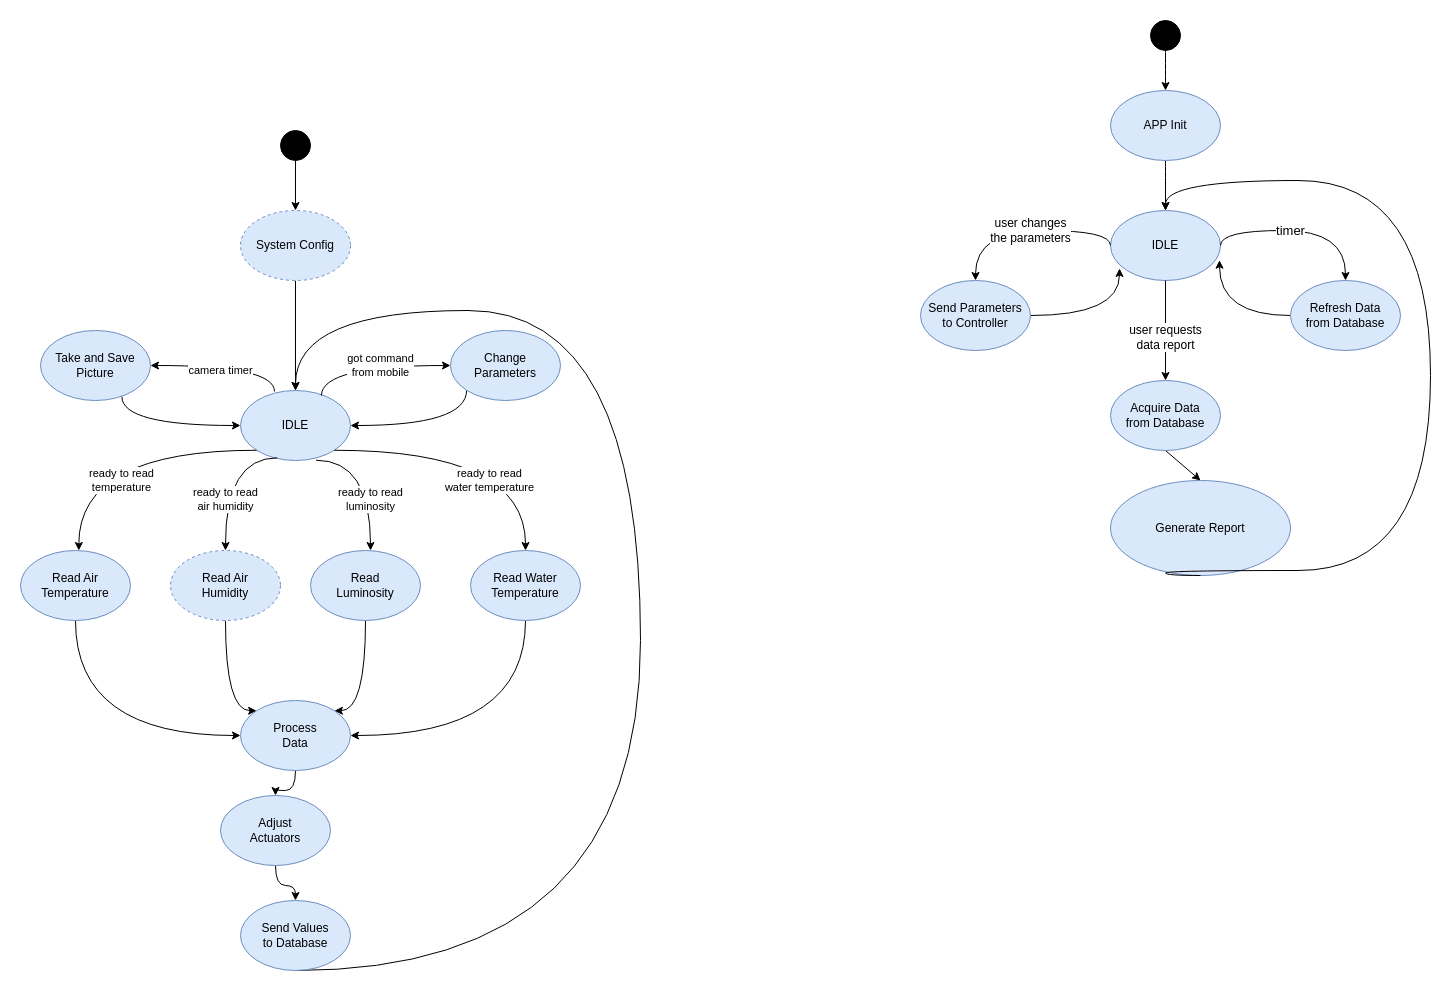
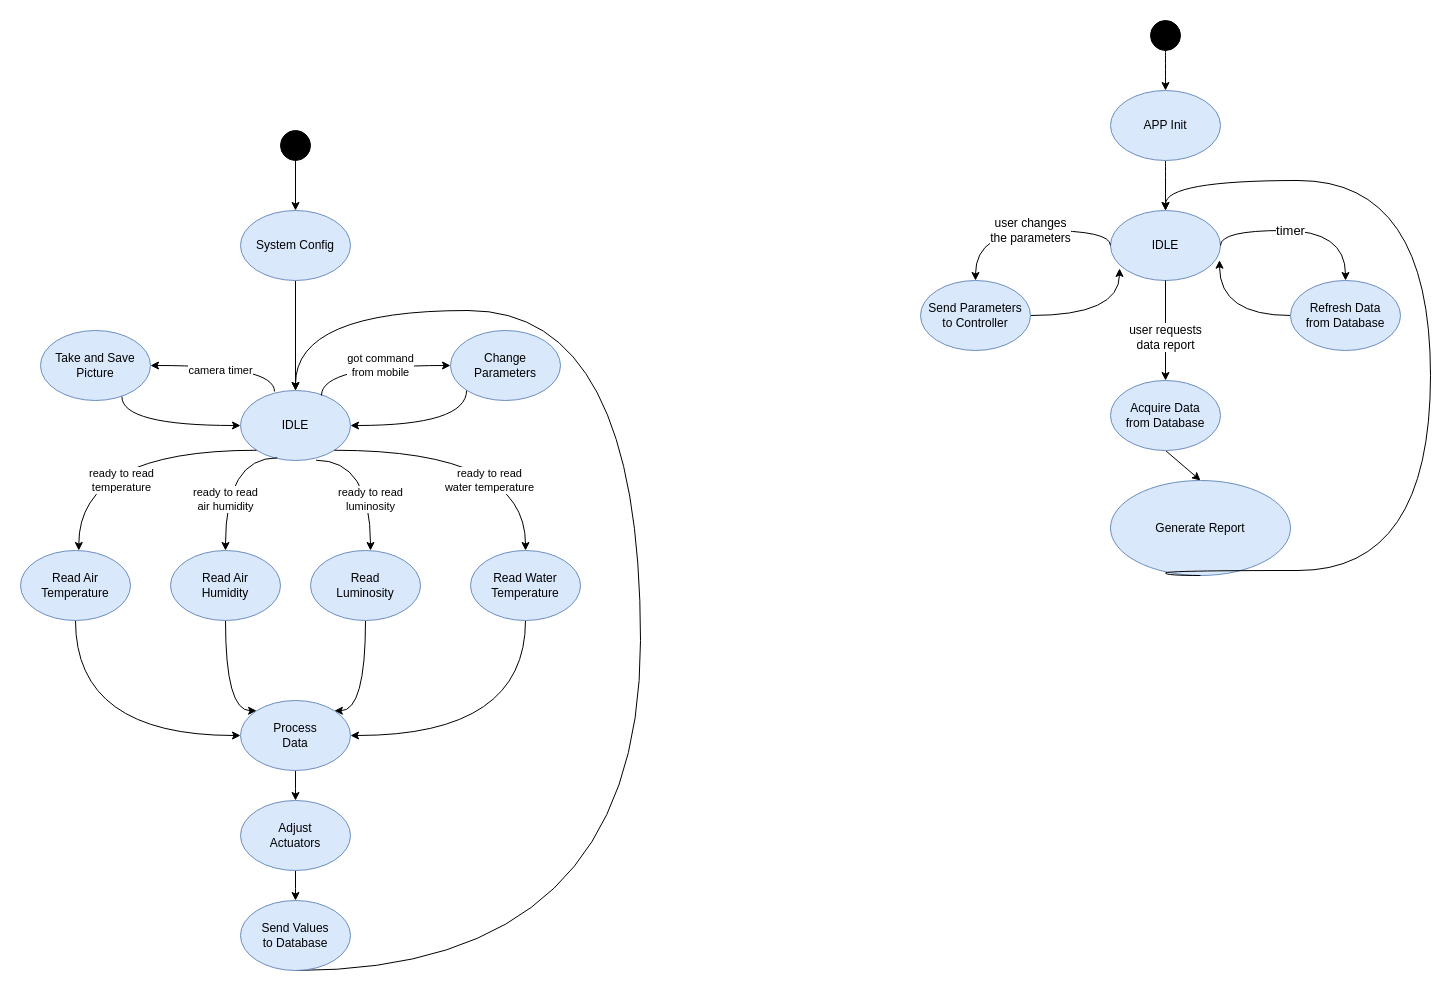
(296, 246) -> (296, 246)
(226, 586) -> (226, 586)
(276, 831) -> (296, 836)
